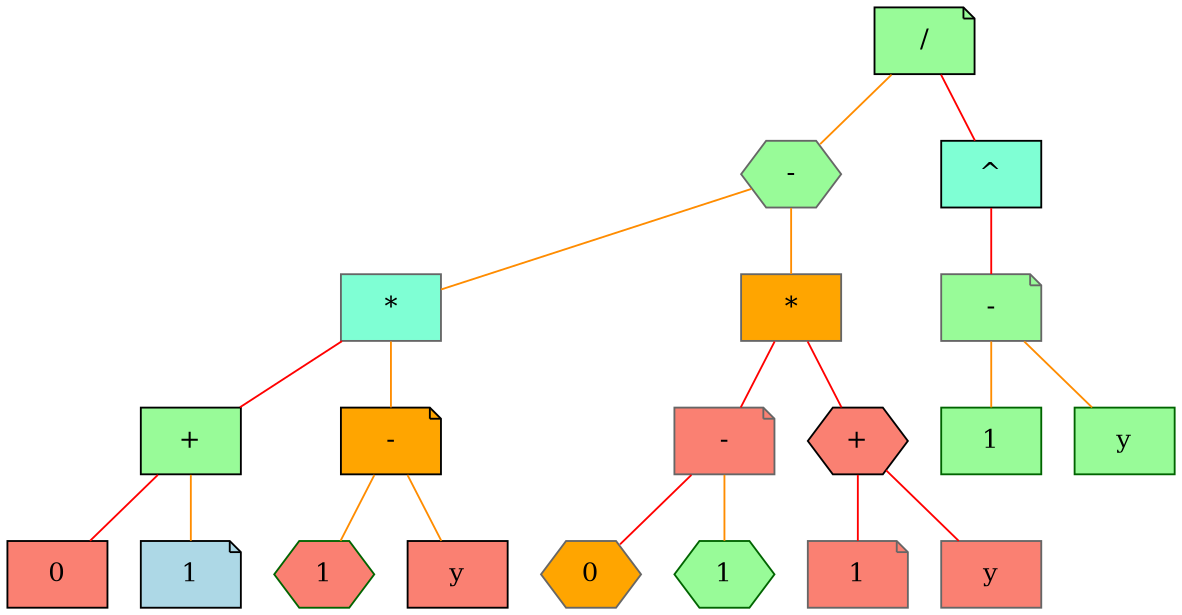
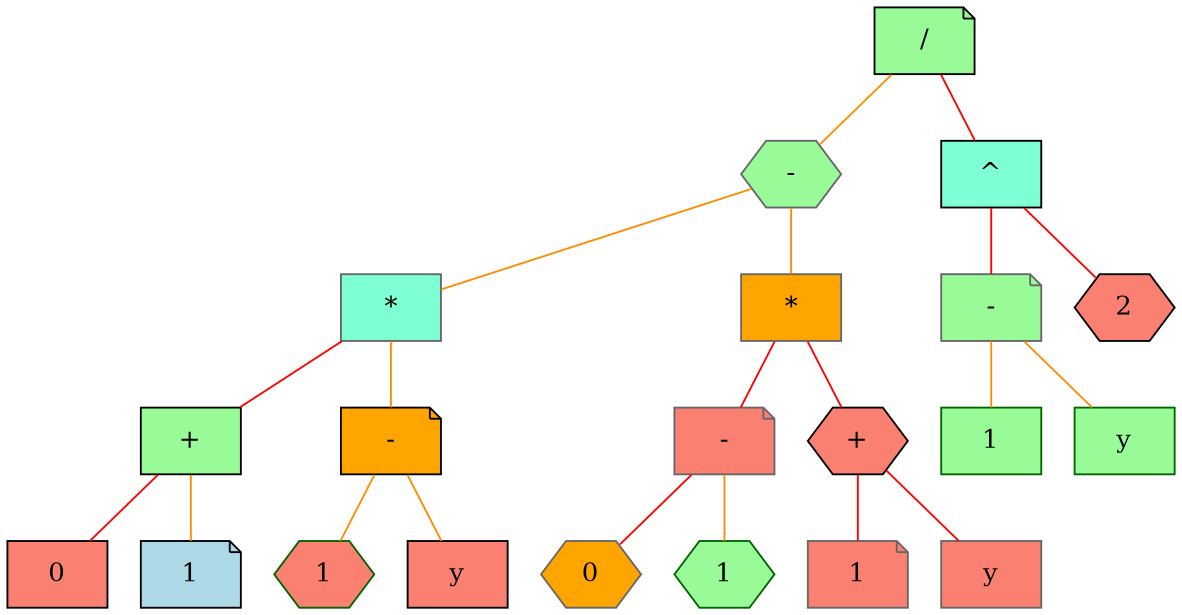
none -> (1125, 308)
